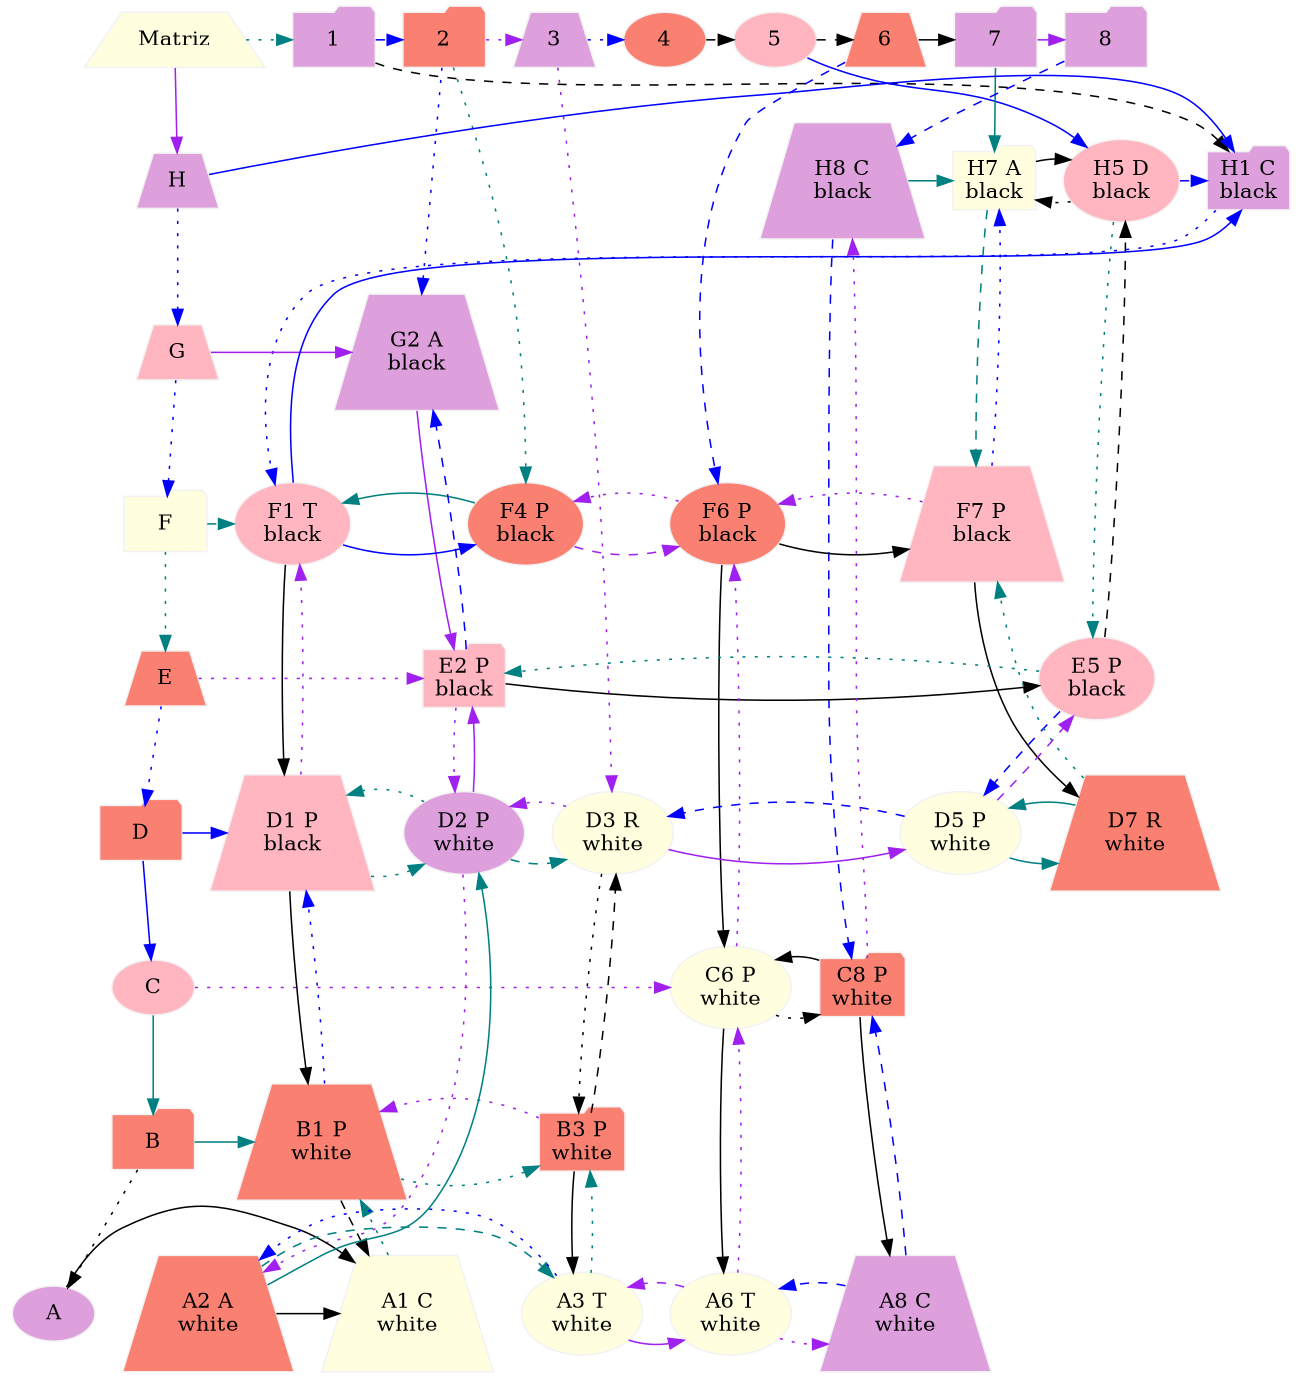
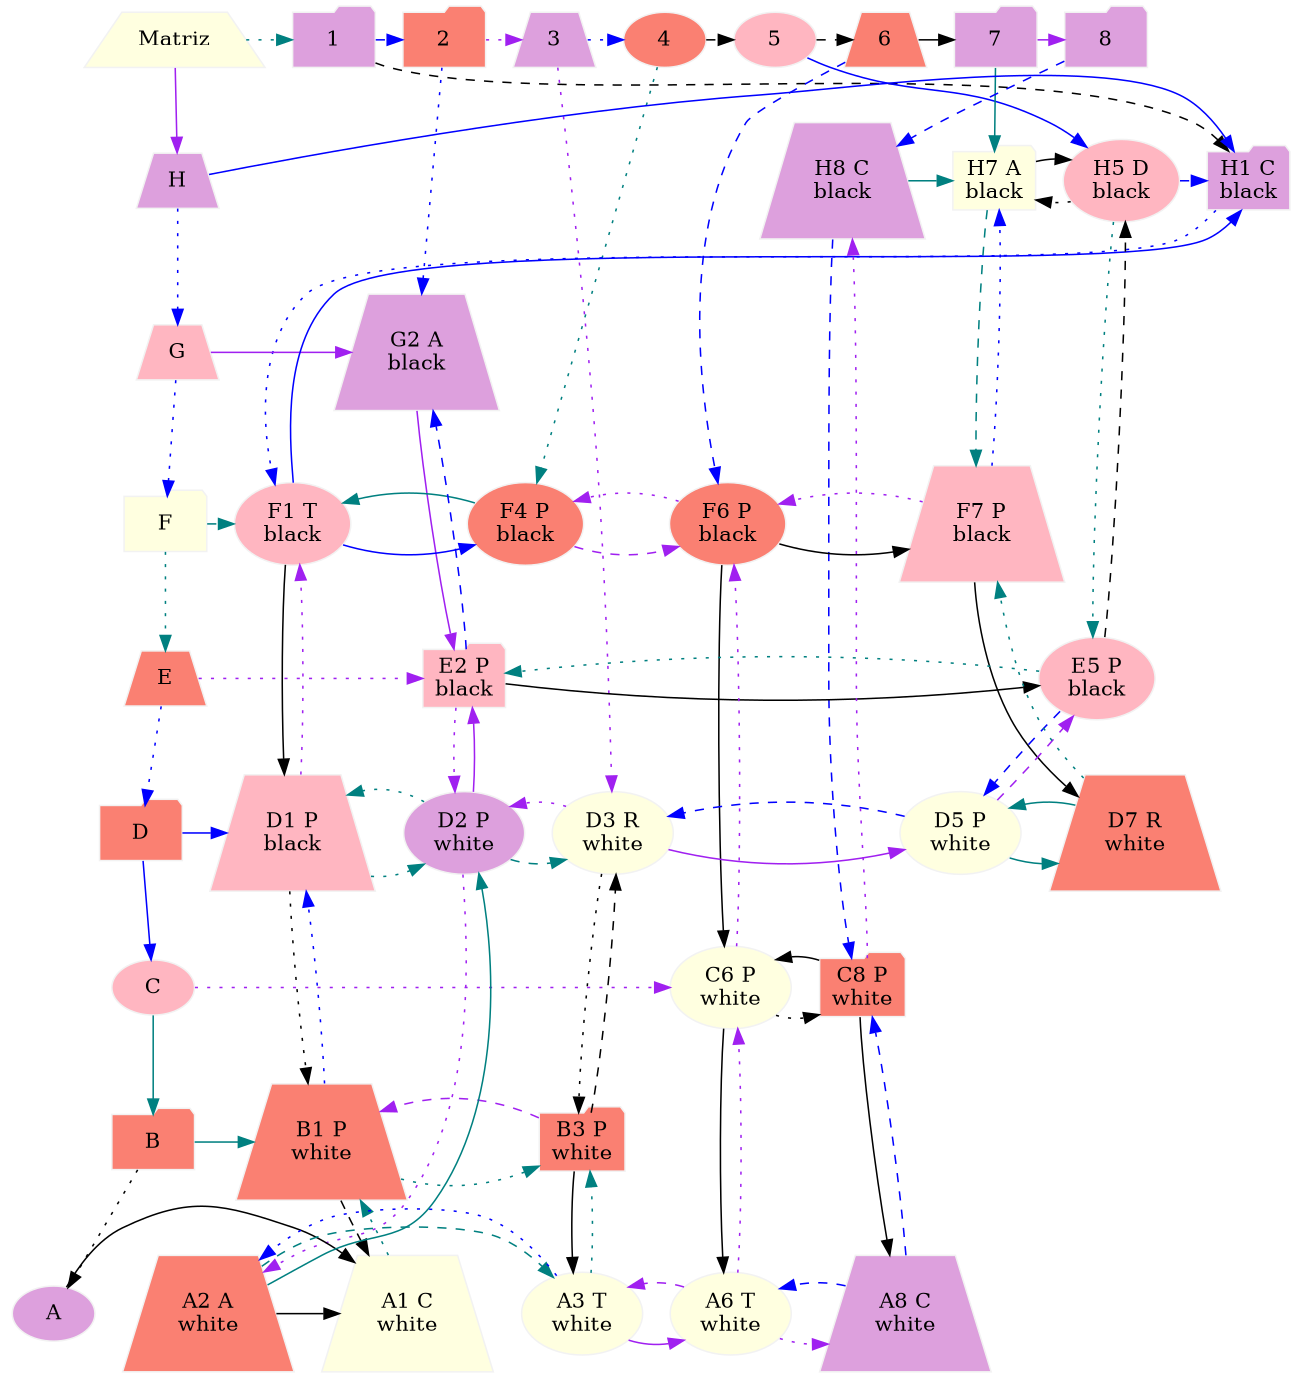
(510, 274) -> (596, 278)
(296, 975) -> (296, 975)
(468, 1099) -> (468, 1099)
